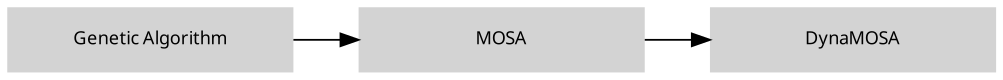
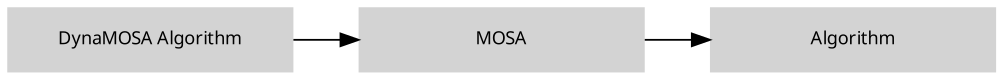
(150, 40) -> (150, 40)
(853, 40) -> (853, 40)
